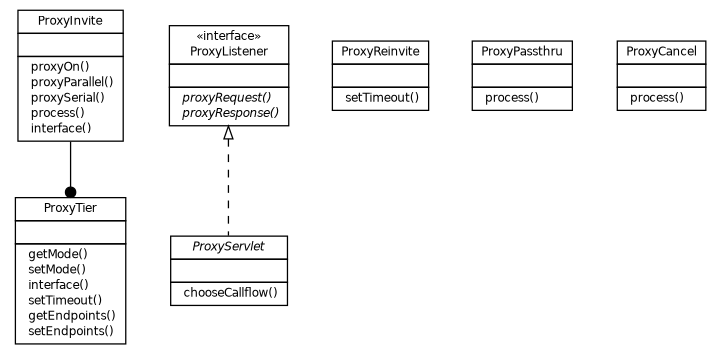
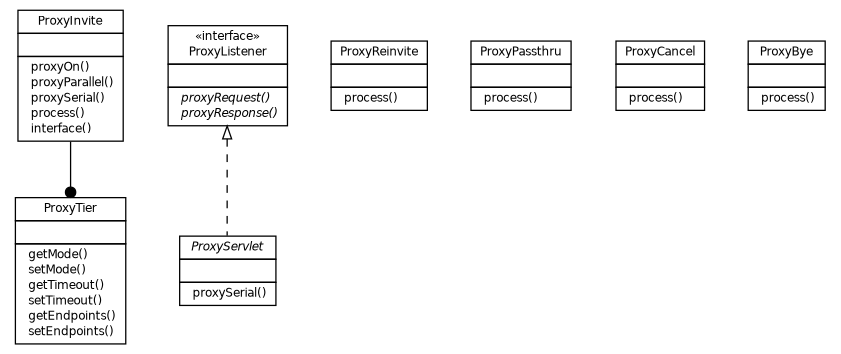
none -> (787, 76)
(381, 98) -> (370, 98)
(57, 286) -> (65, 286)
(229, 293) -> (228, 293)
